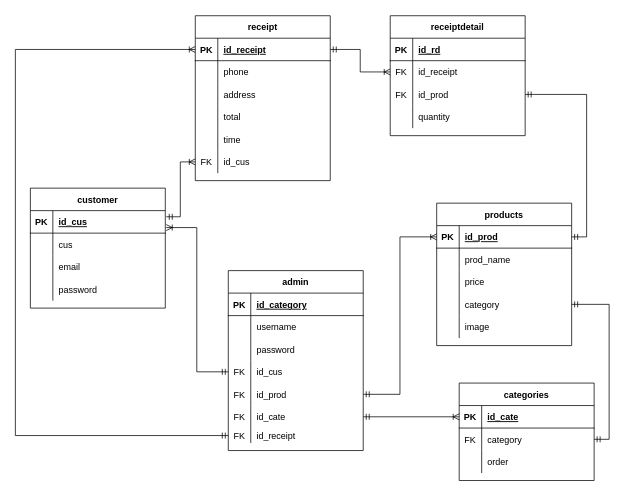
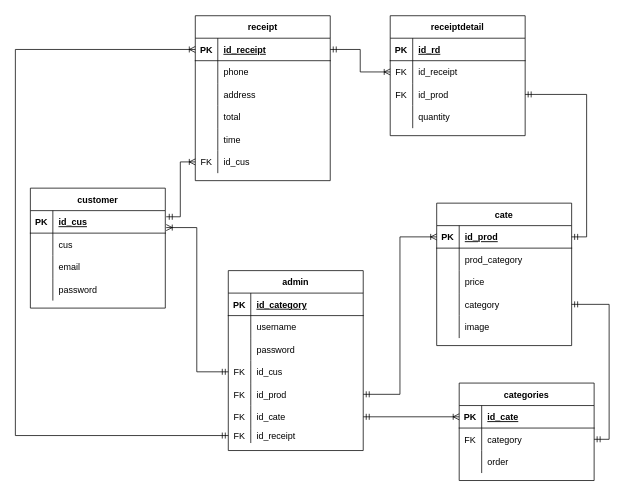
(504, 215) -> (504, 215)
(488, 260) -> (498, 260)
